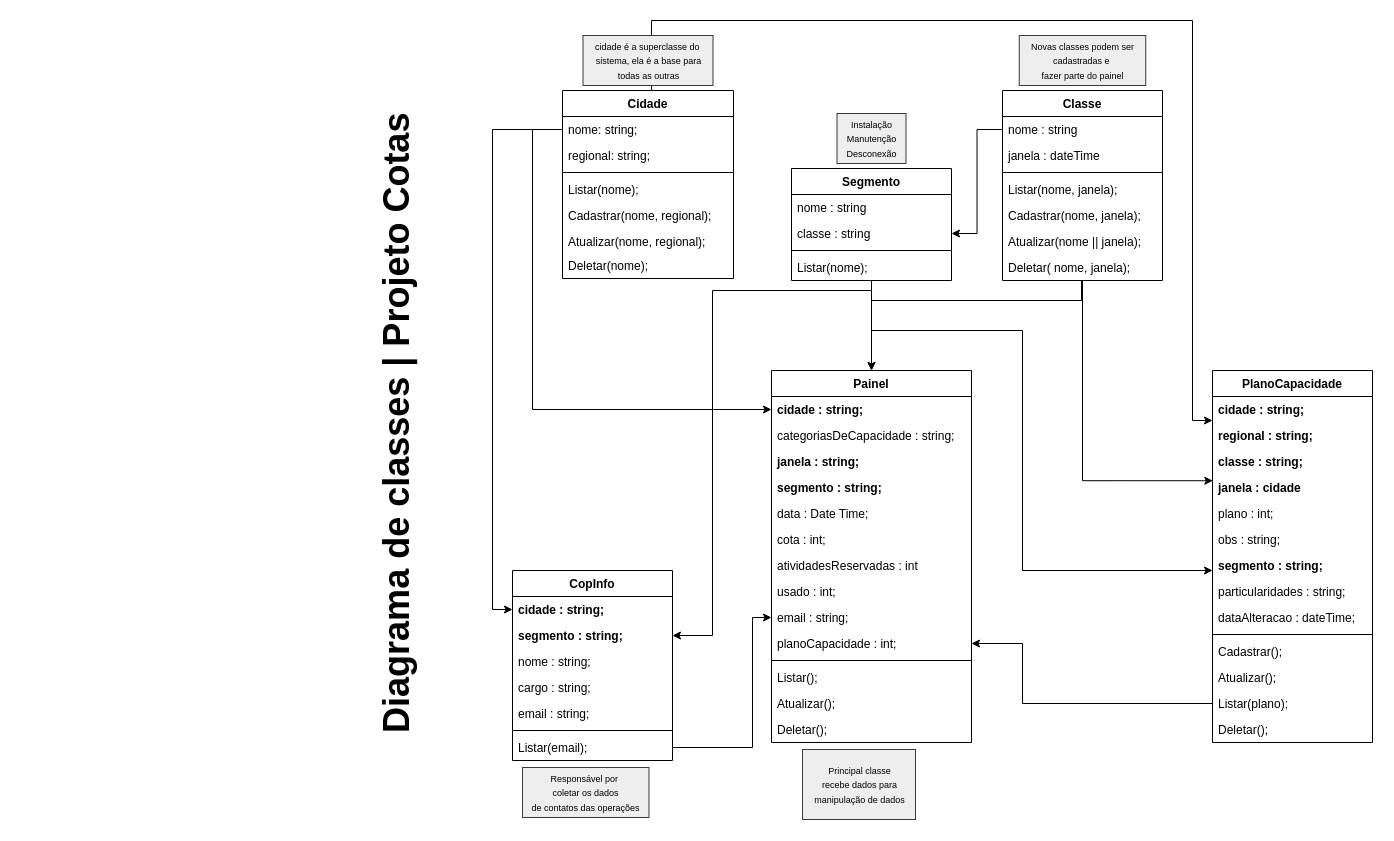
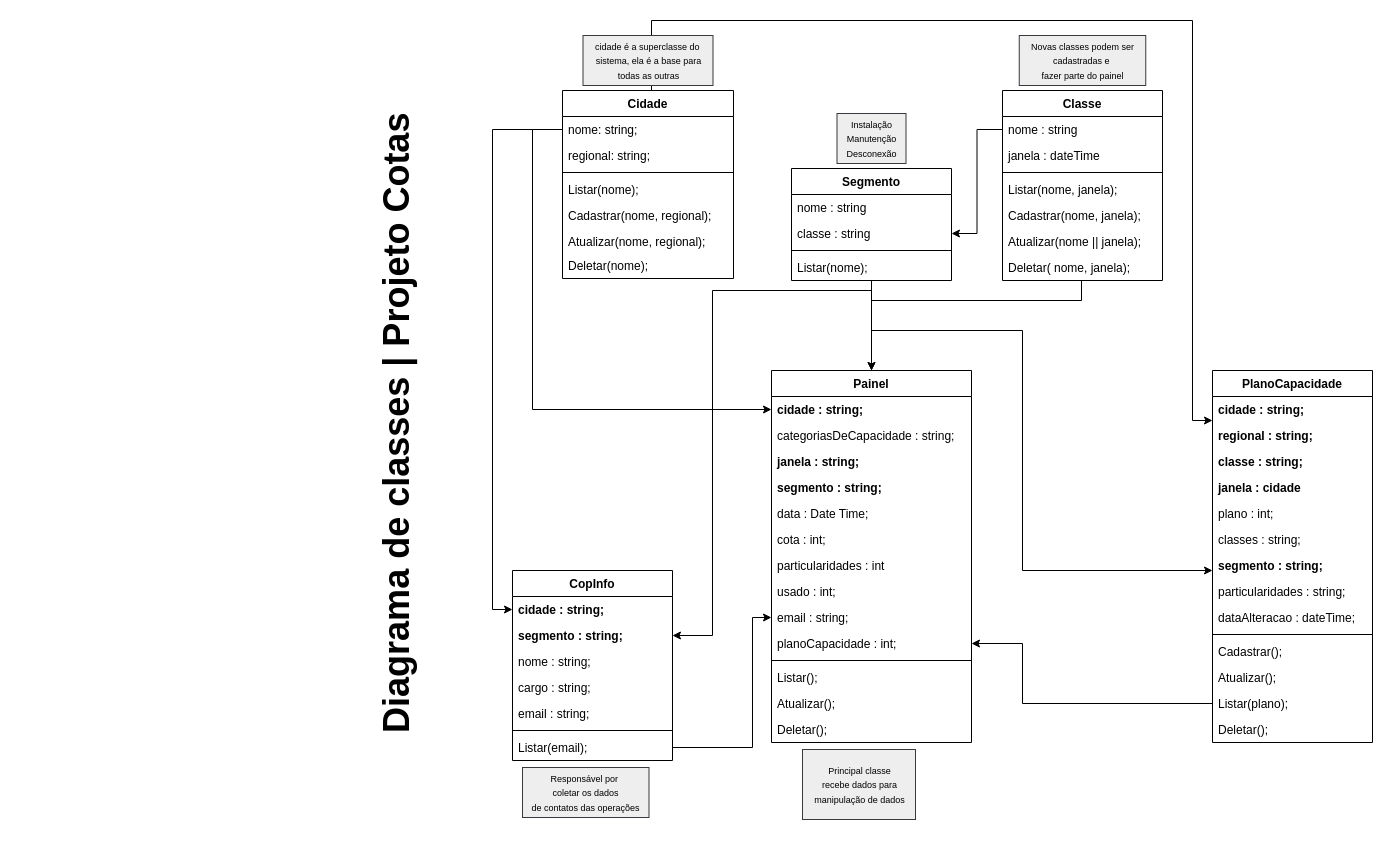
(1083, 452) -> none
(1254, 540) -> (1266, 540)
(855, 566) -> (840, 566)
